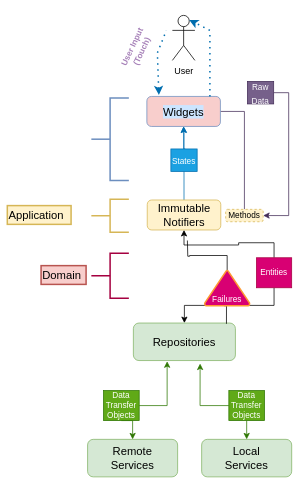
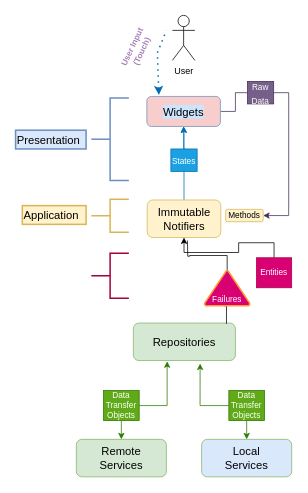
(210, 55) -> none
none -> (51, 140)
(244, 155) -> (235, 97)
(39, 215) -> (54, 215)
(184, 215) -> (184, 219)
(244, 215) -> (244, 215)
(63, 275) -> none
(189, 305) -> none
(132, 458) -> (121, 458)
(246, 458) -> (246, 458)
